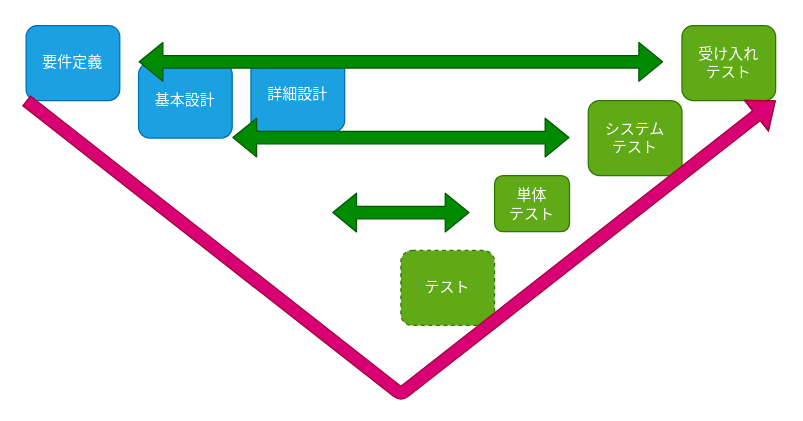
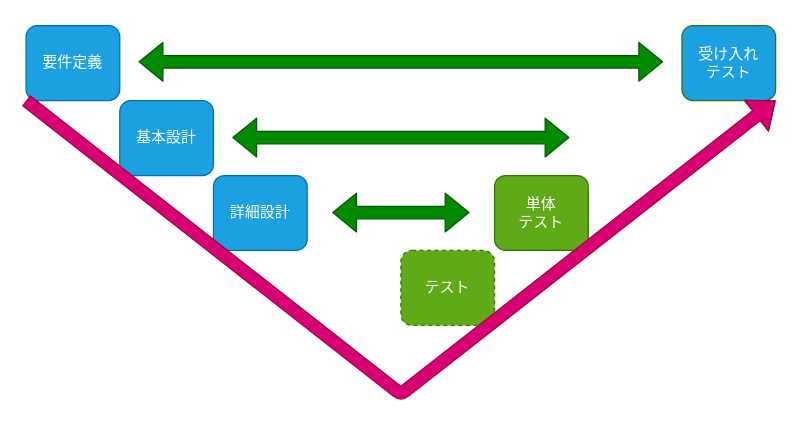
(729, 63) -> (729, 63)
(298, 94) -> (260, 213)
(185, 101) -> (166, 138)
(635, 138) -> none
(532, 204) -> (541, 213)
